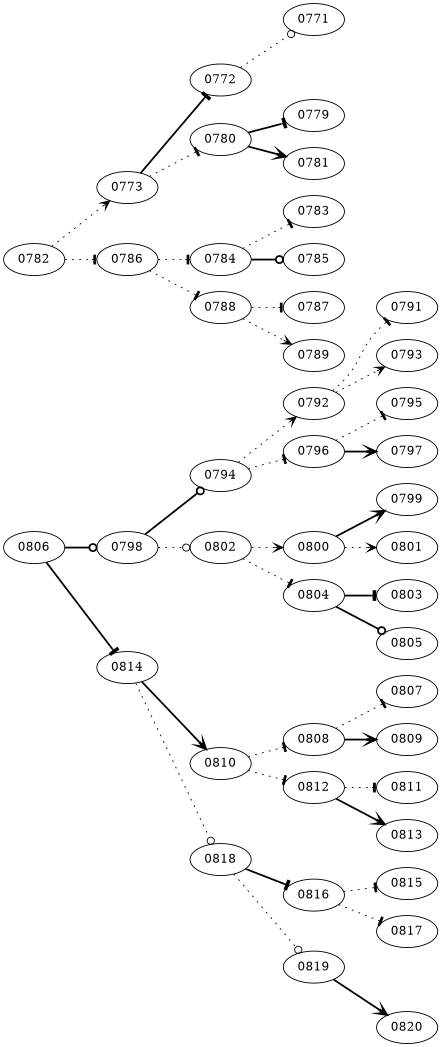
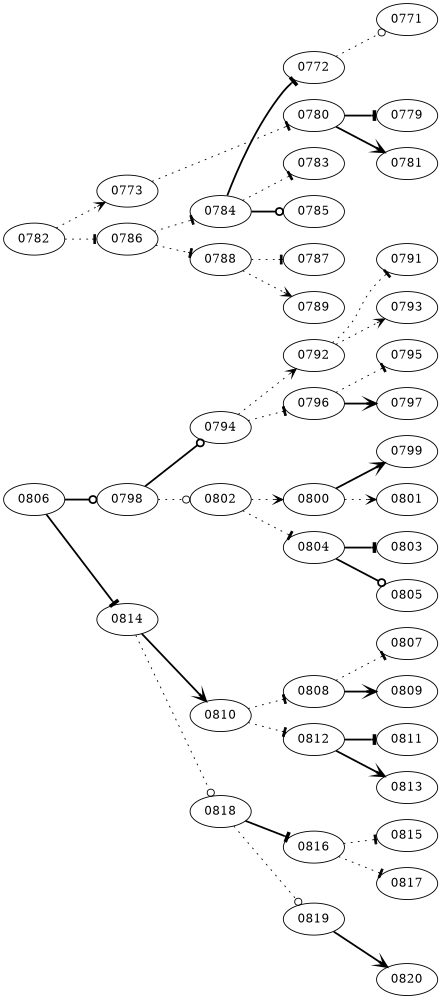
(172, 136) -> (257, 131)
(358, 788) -> (358, 740)
